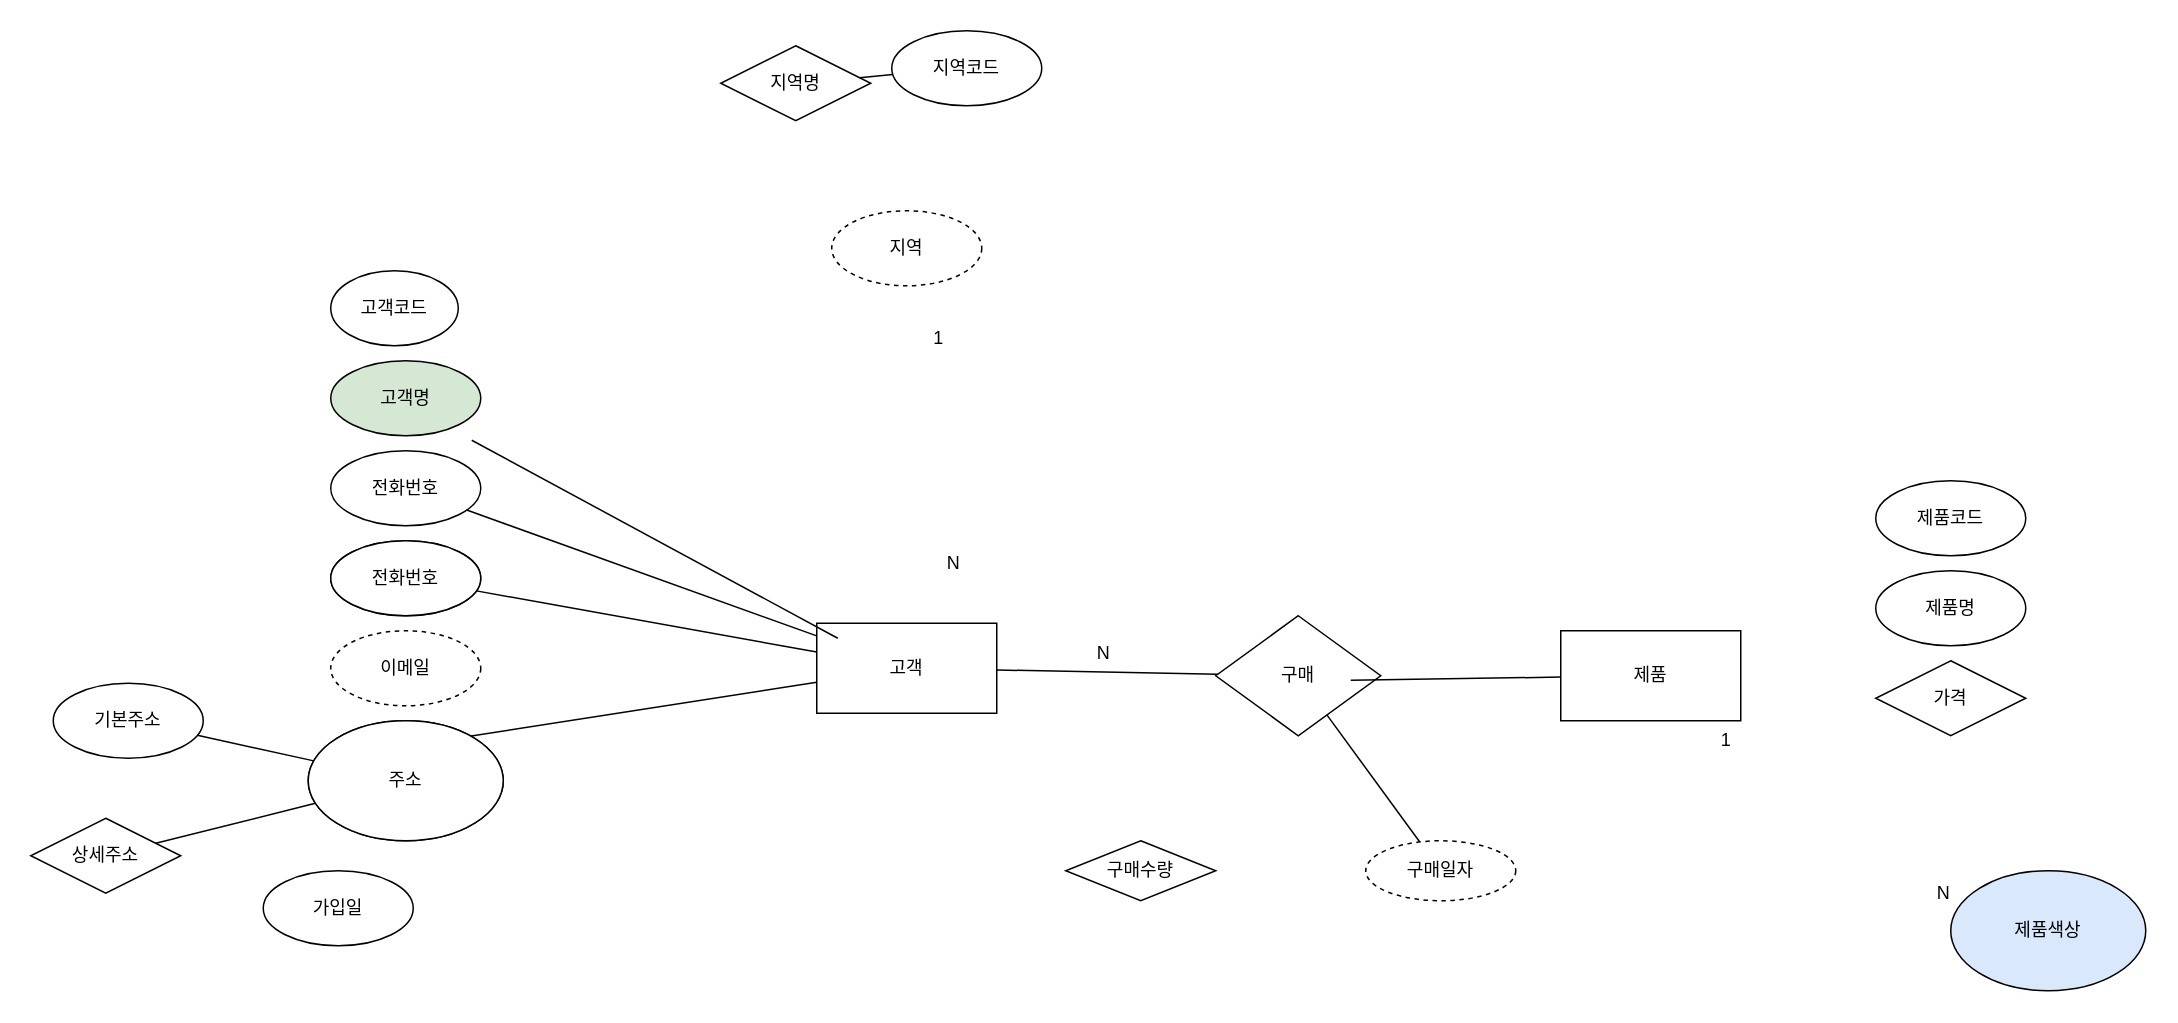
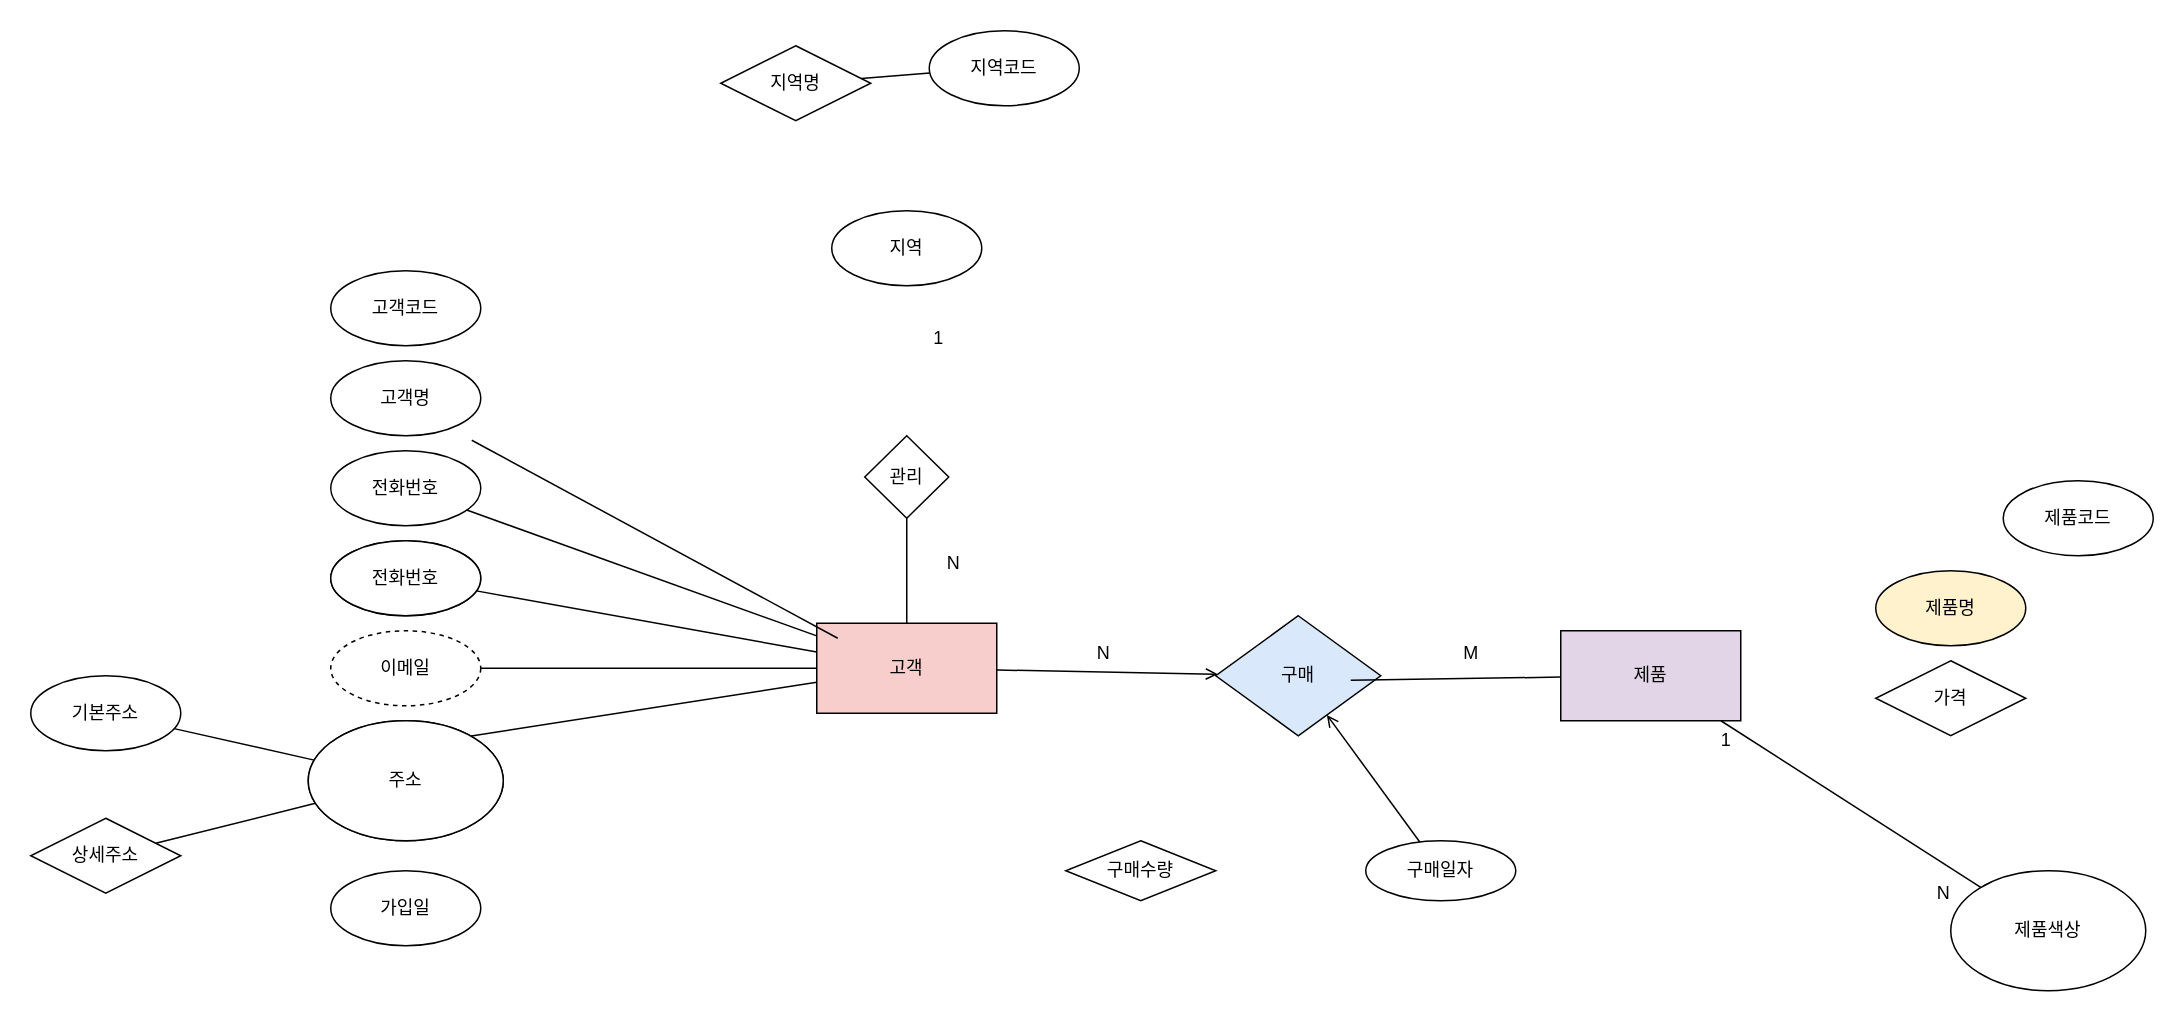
(967, 68) -> (1004, 68)
(907, 248) -> (907, 248)
(395, 308) -> (406, 308)
(406, 398) -> (406, 398)
none -> (907, 477)
(1951, 518) -> (2078, 518)
none -> (907, 571)
(1951, 608) -> (1951, 608)
none -> (1471, 653)
none -> (649, 668)
(907, 668) -> (907, 668)
(1212, 674) -> (1212, 674)
(1298, 676) -> (1298, 676)
(1651, 676) -> (1651, 676)
(1330, 719) -> (1331, 720)
(128, 721) -> (106, 713)
none -> (1851, 804)
(1441, 871) -> (1441, 871)
(338, 908) -> (406, 908)
(2048, 931) -> (2048, 931)
